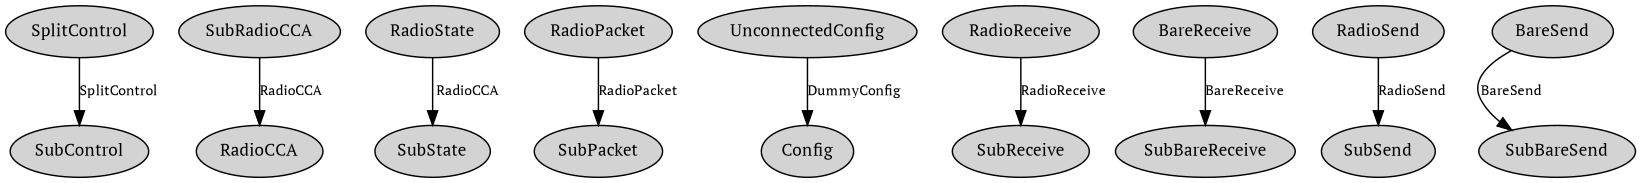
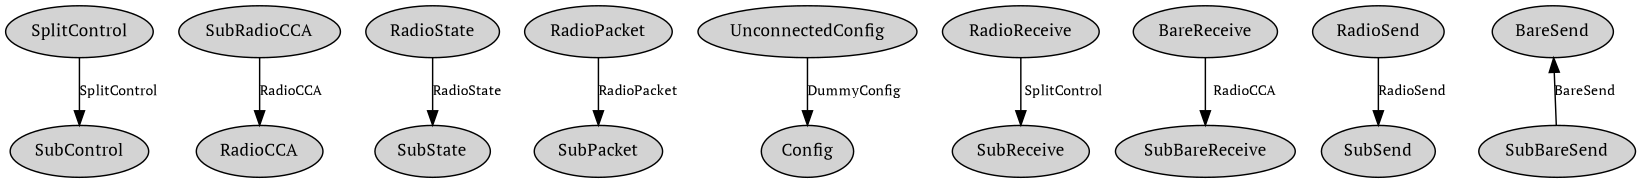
(1479, 83) -> (1555, 99)
(468, 92) -> (468, 92)
(1064, 92) -> (1064, 92)
(1245, 92) -> (1245, 92)
